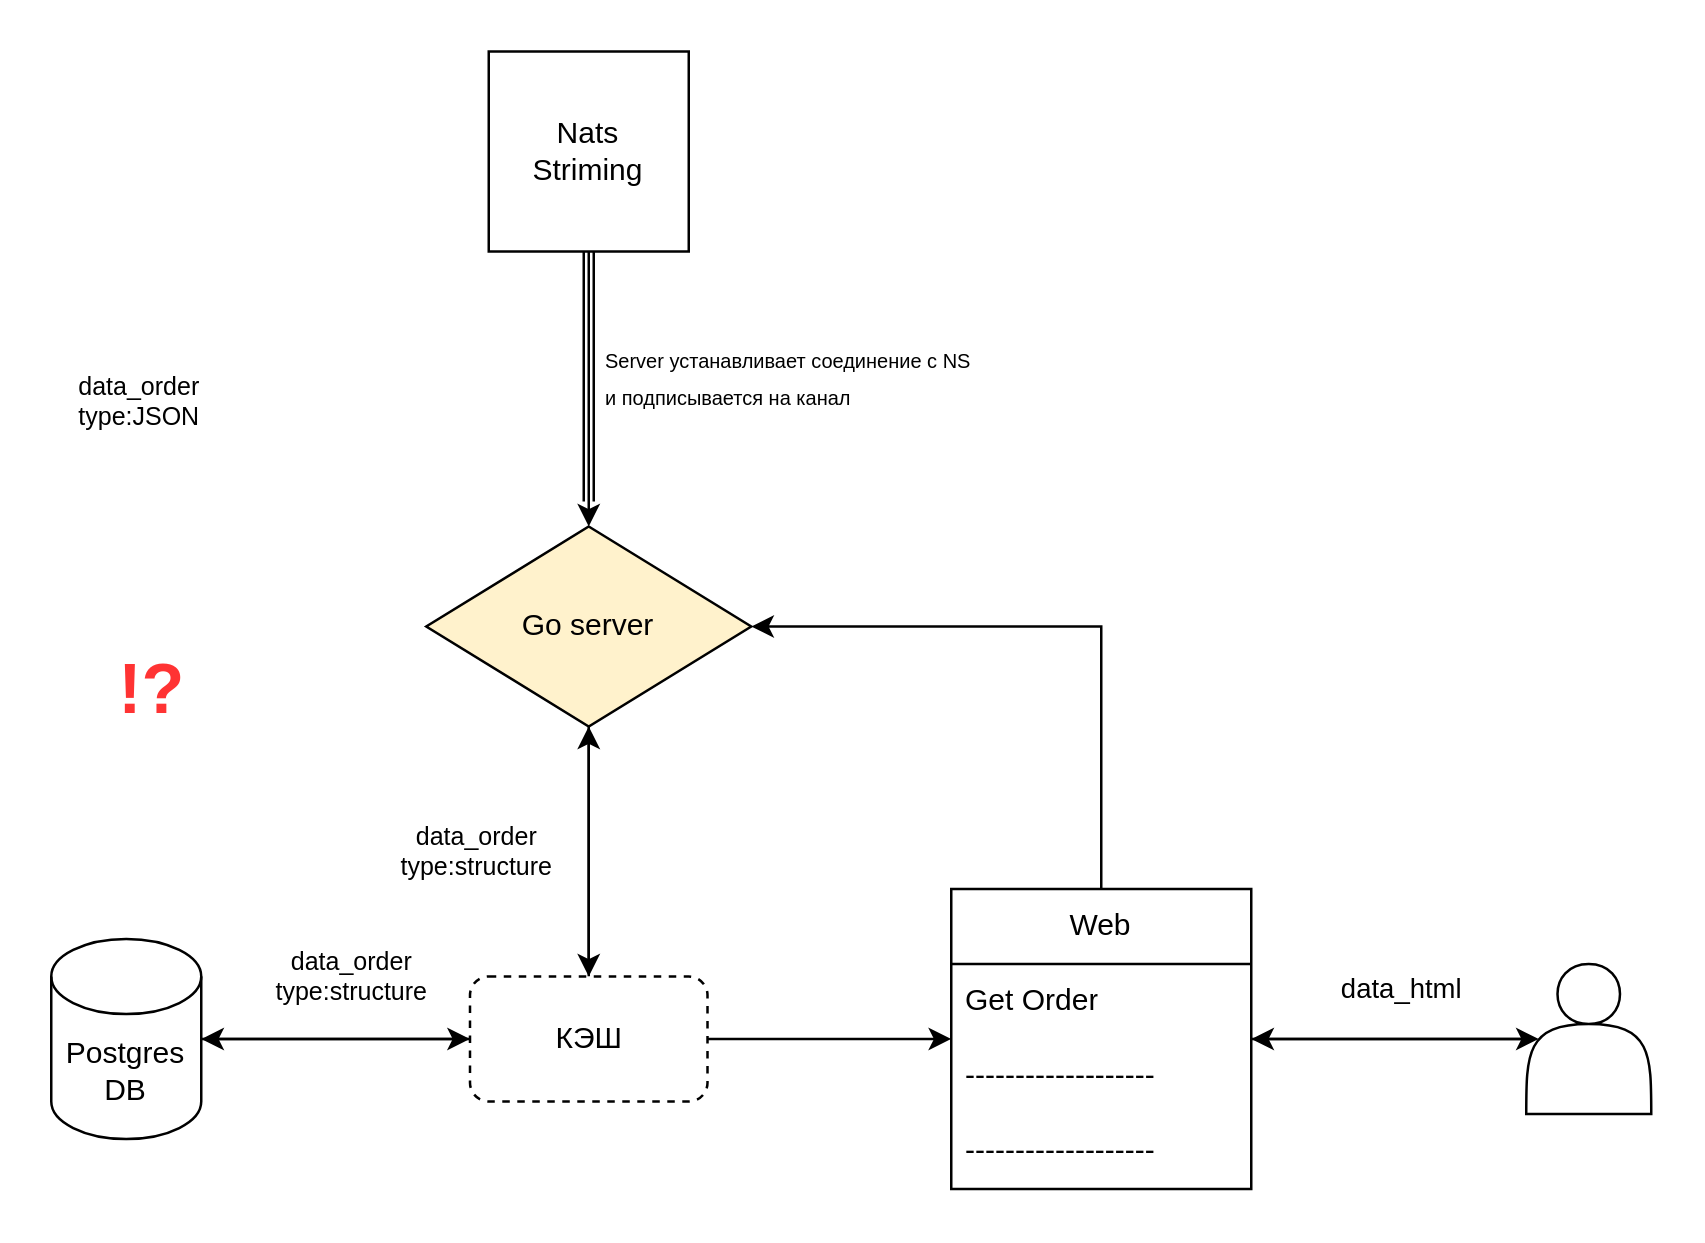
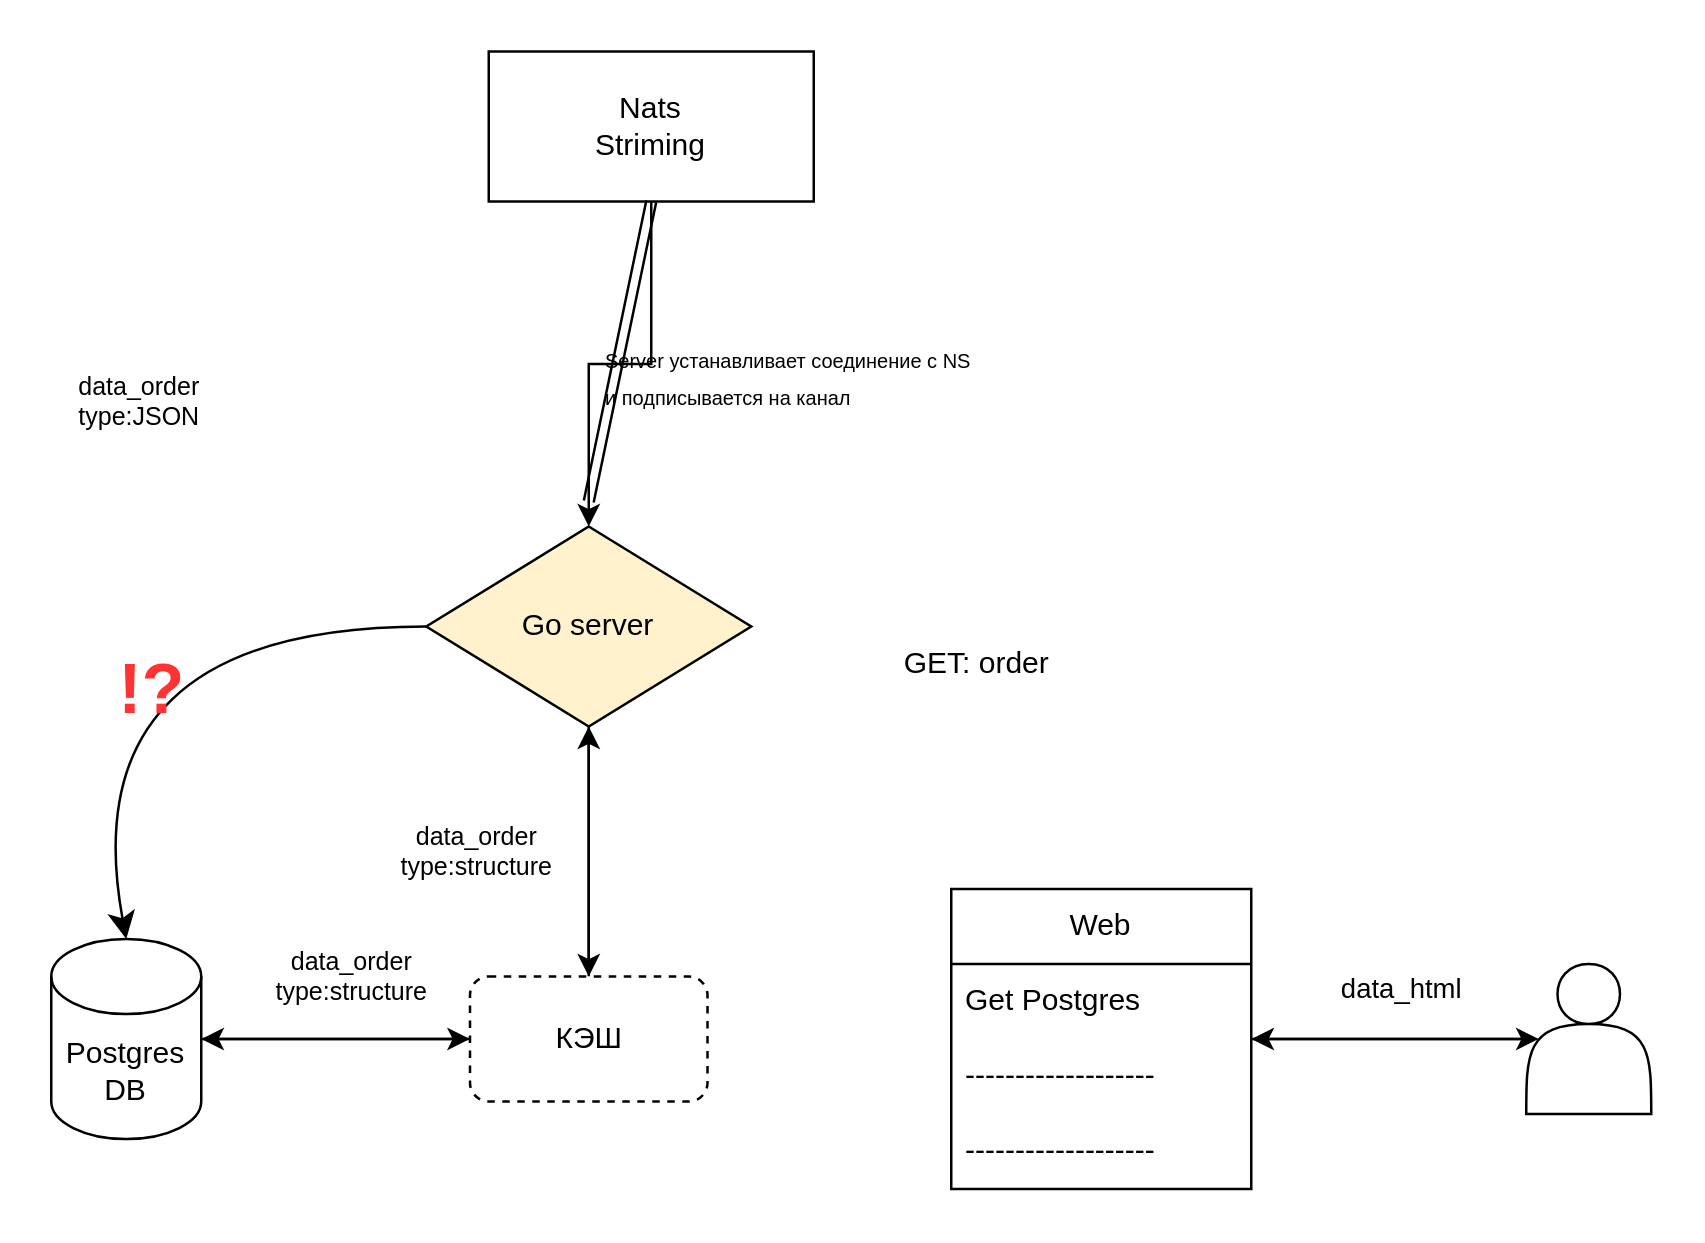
(589, 151) -> (651, 126)
(1065, 626) -> none
none -> (976, 664)
none -> (186, 688)
(1038, 1001) -> (1063, 1001)
(821, 1039) -> none
